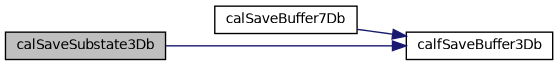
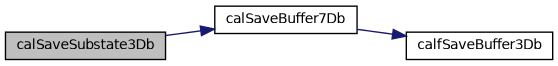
(279, 46) -> (183, 33)
